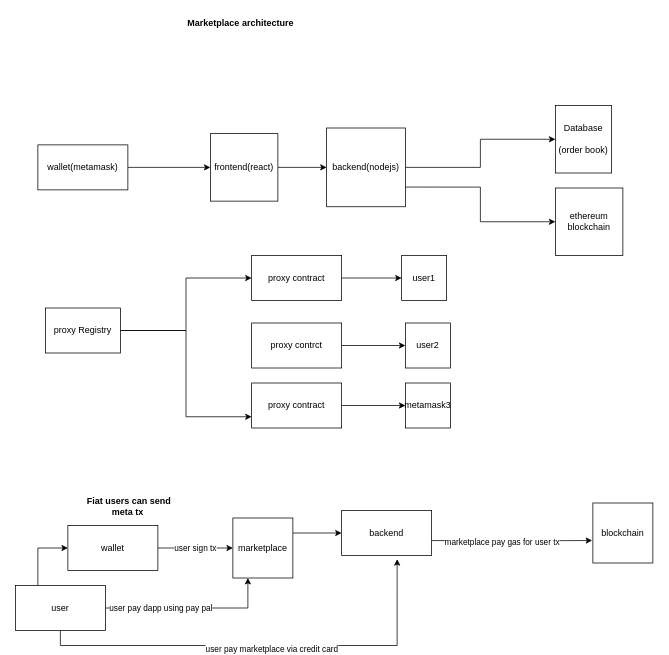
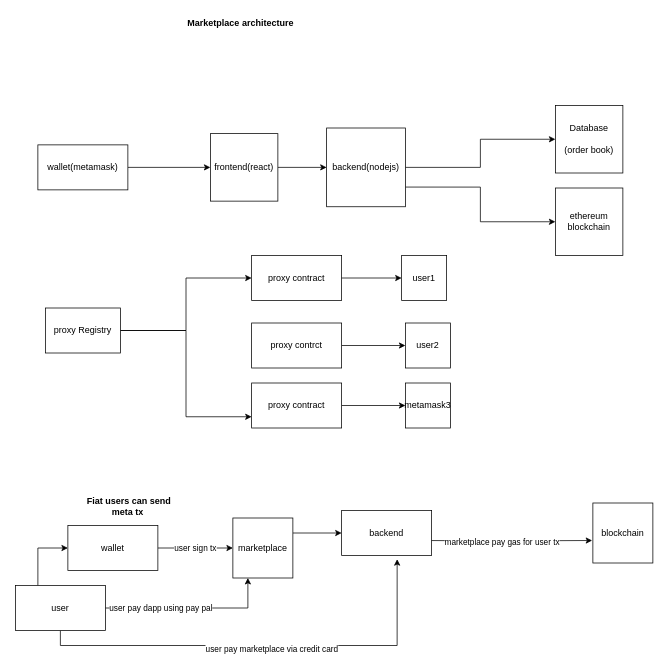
(584, 139) -> (589, 139)
